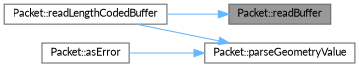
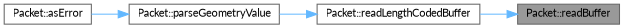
(178, 33) -> (293, 14)
